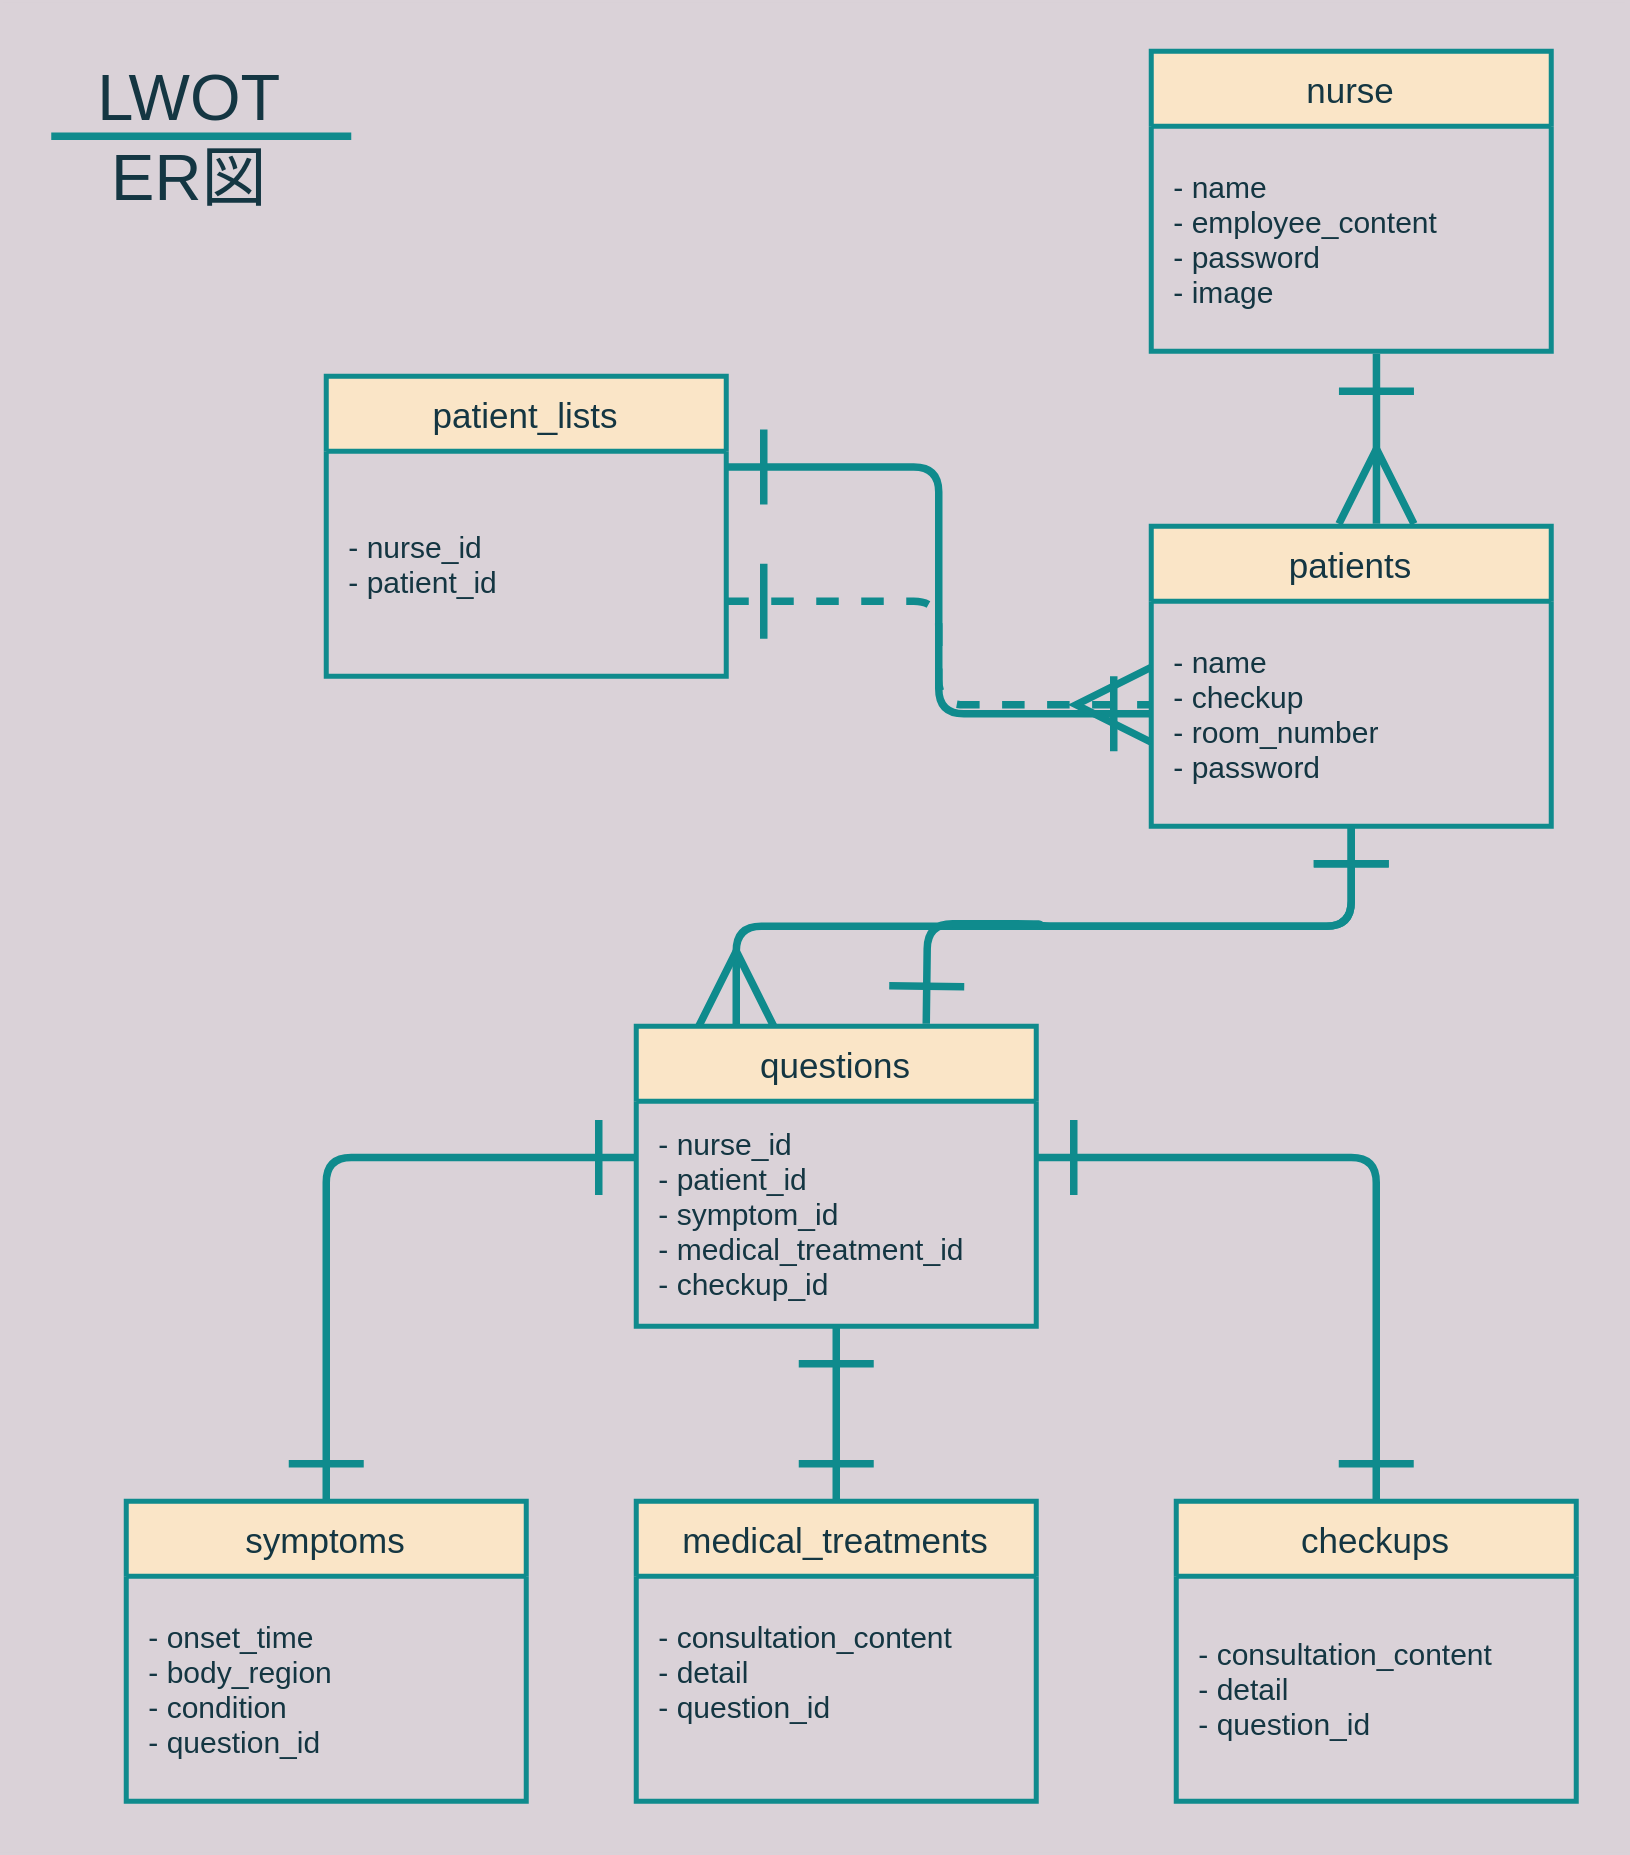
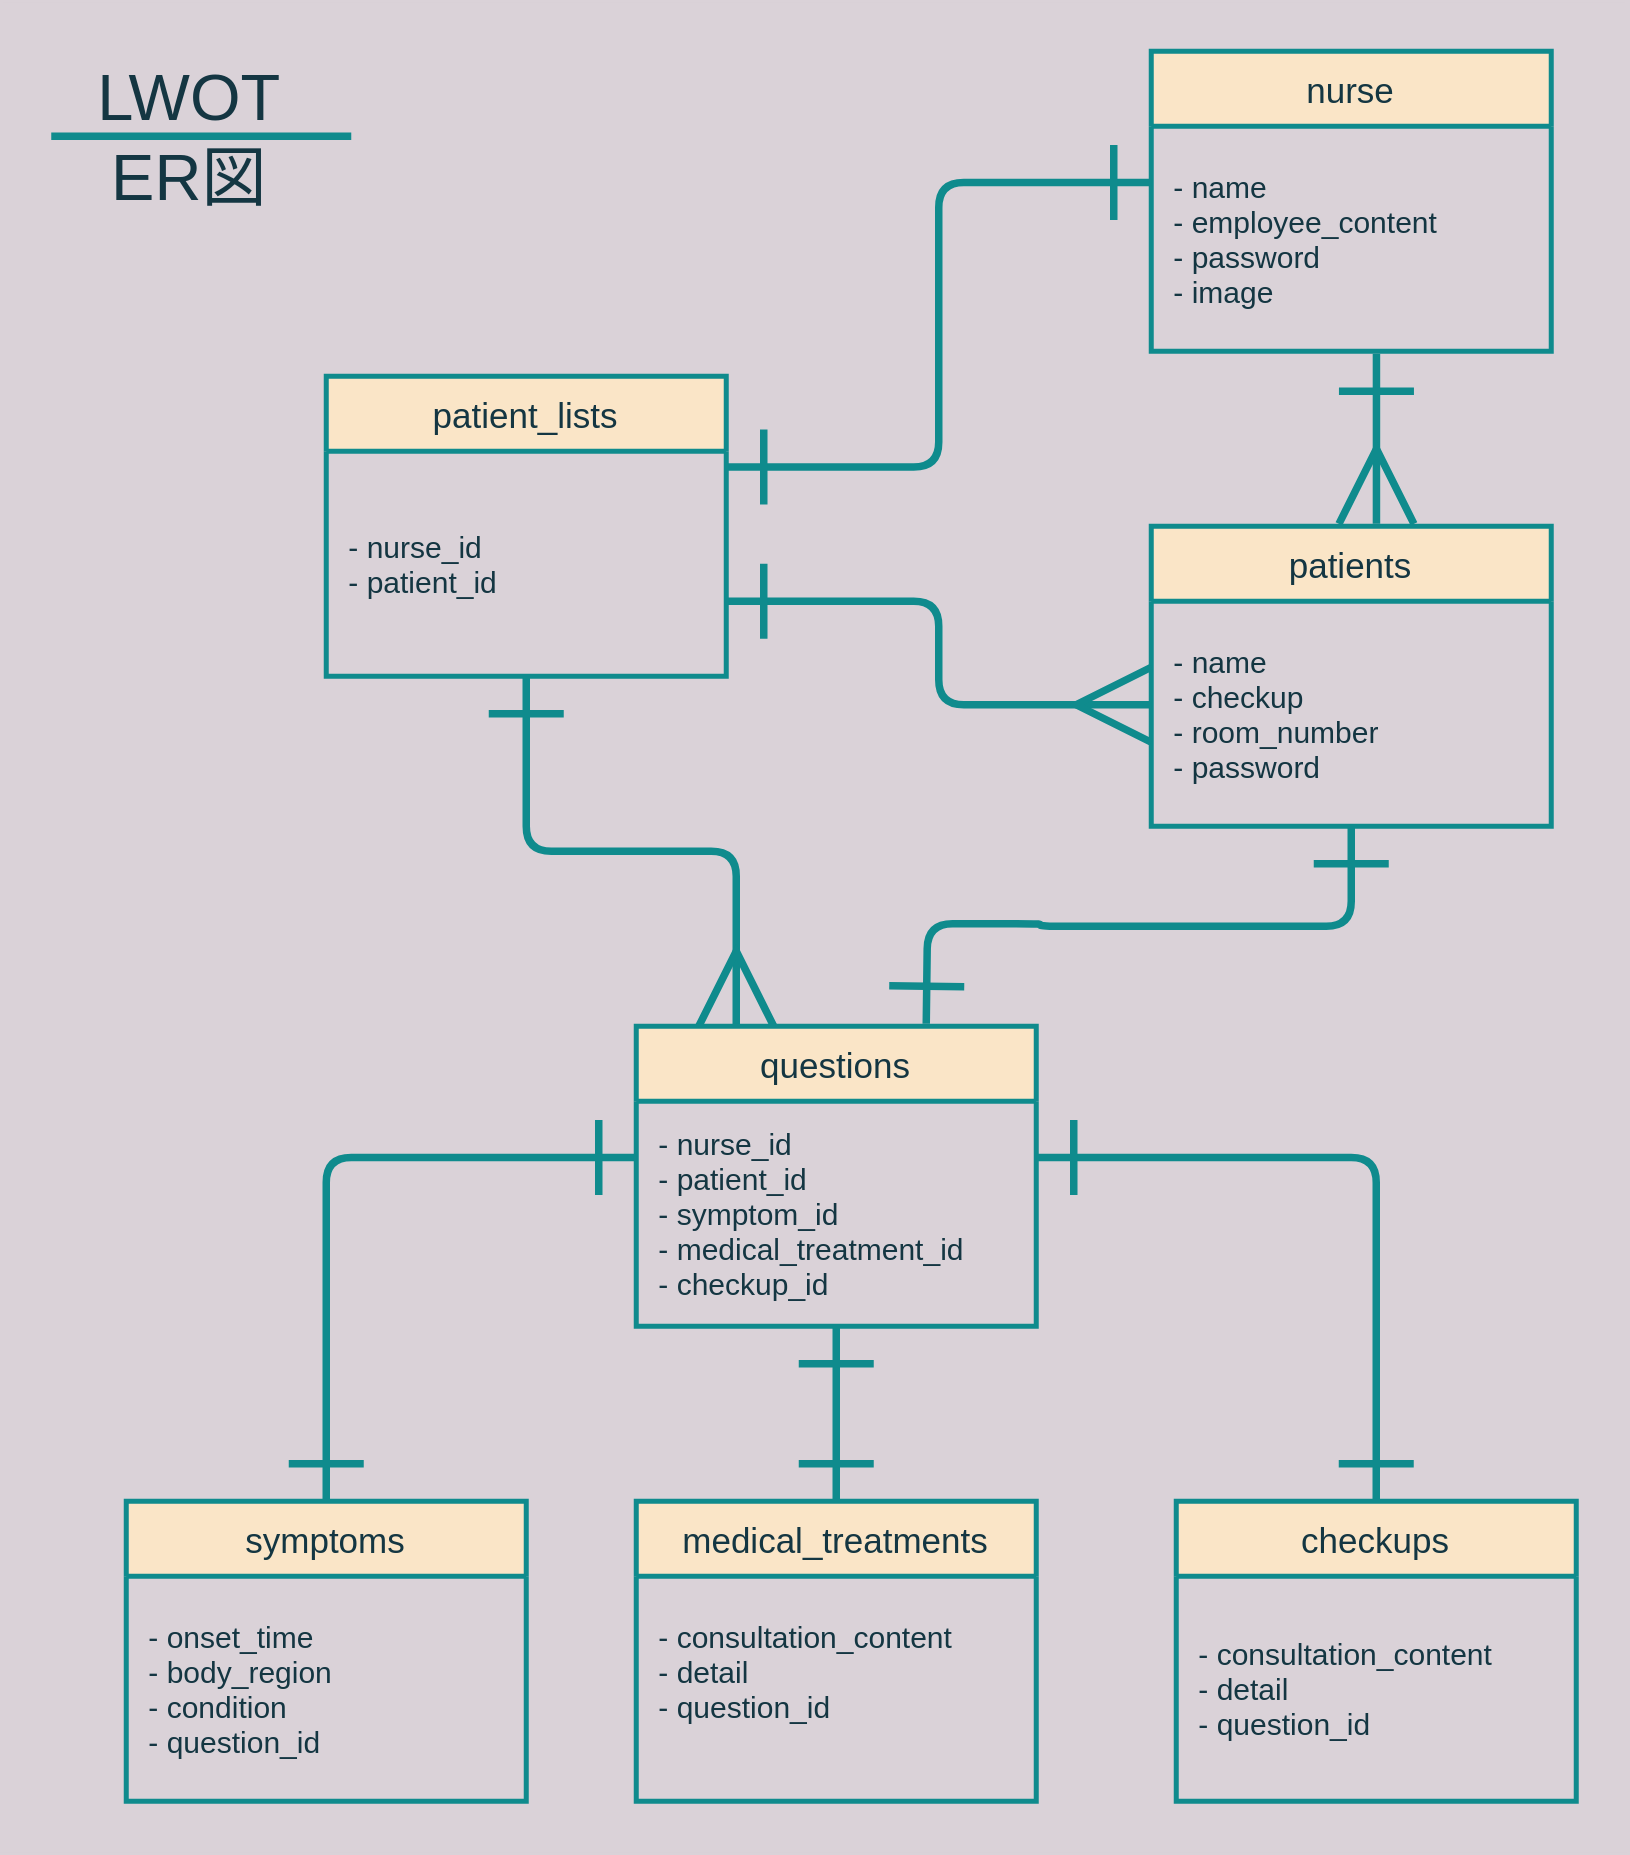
(759, 601) -> (759, 601)
(1042, 714) -> (939, 230)
(833, 926) -> (590, 851)
